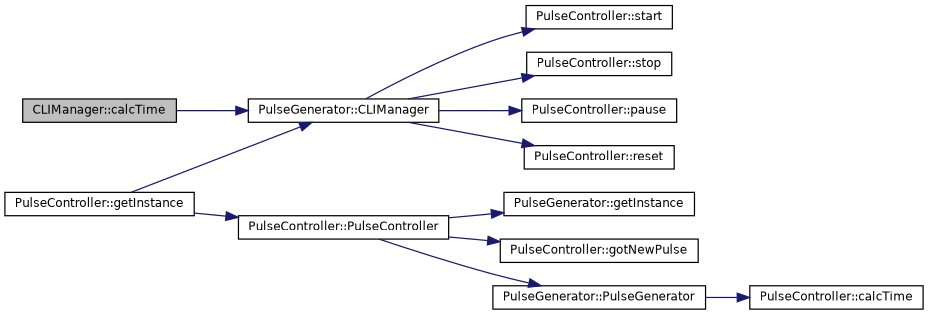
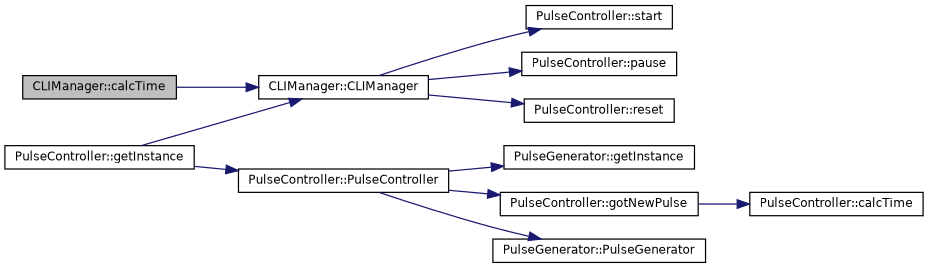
(599, 64) -> none
(344, 111) -> (344, 87)
(721, 297) -> (718, 204)
